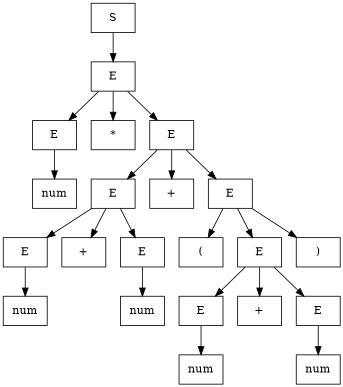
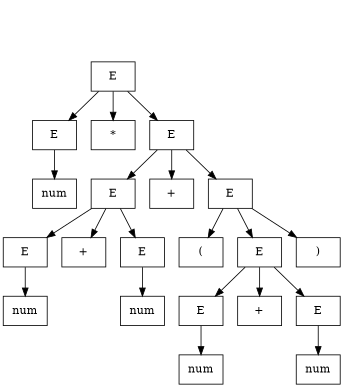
(113, 18) -> none
